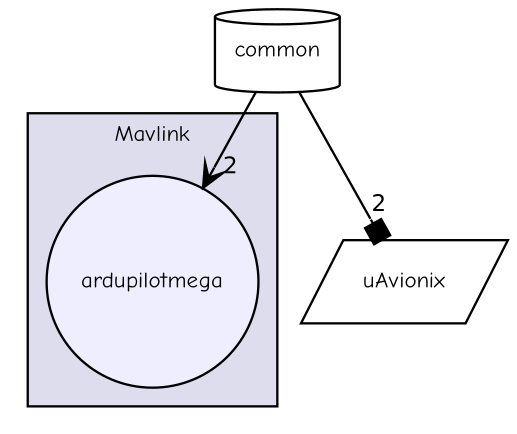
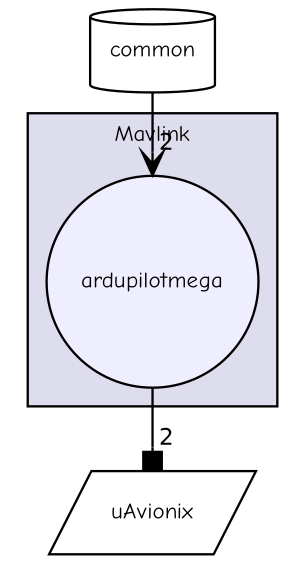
(335, 156) -> (153, 420)
